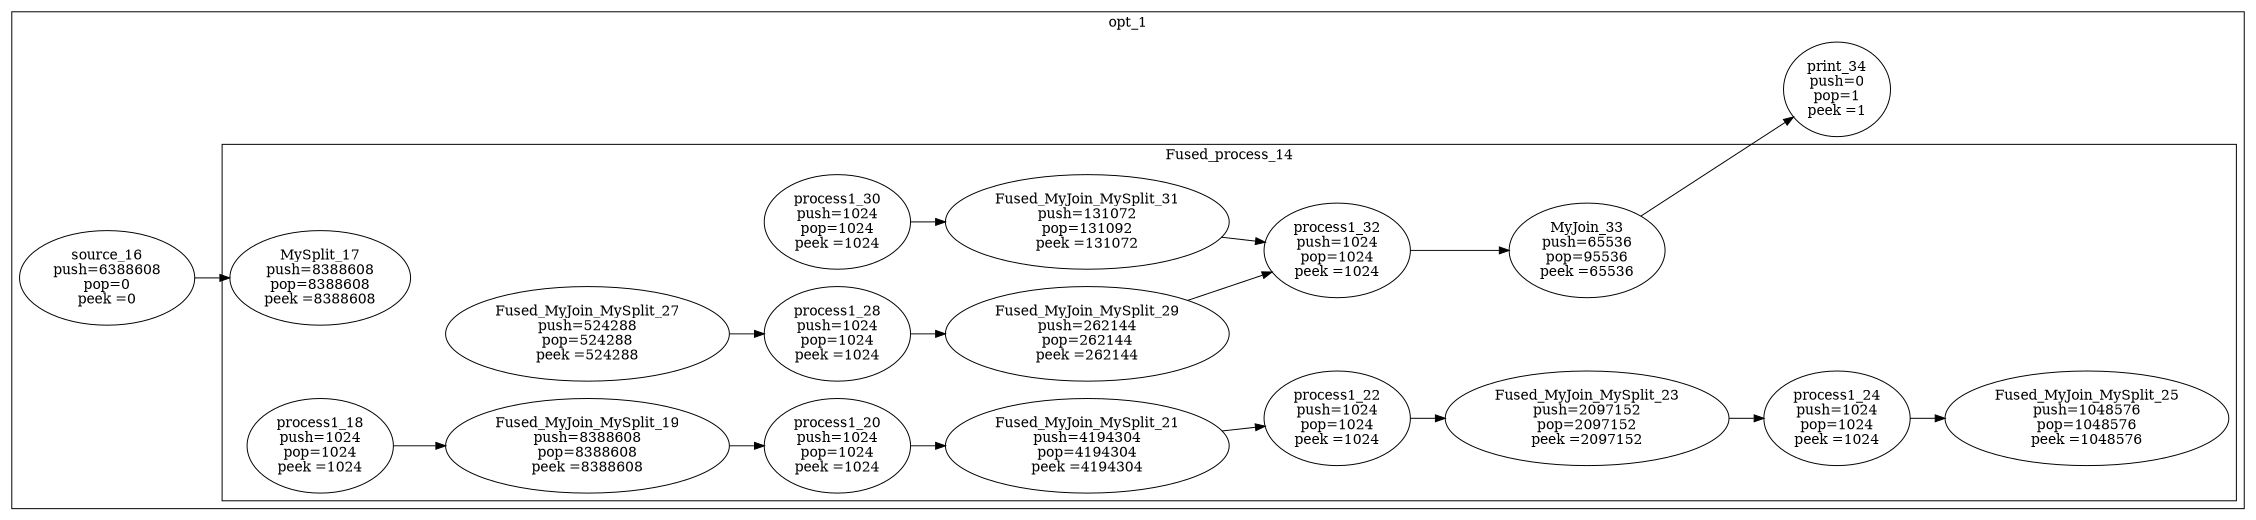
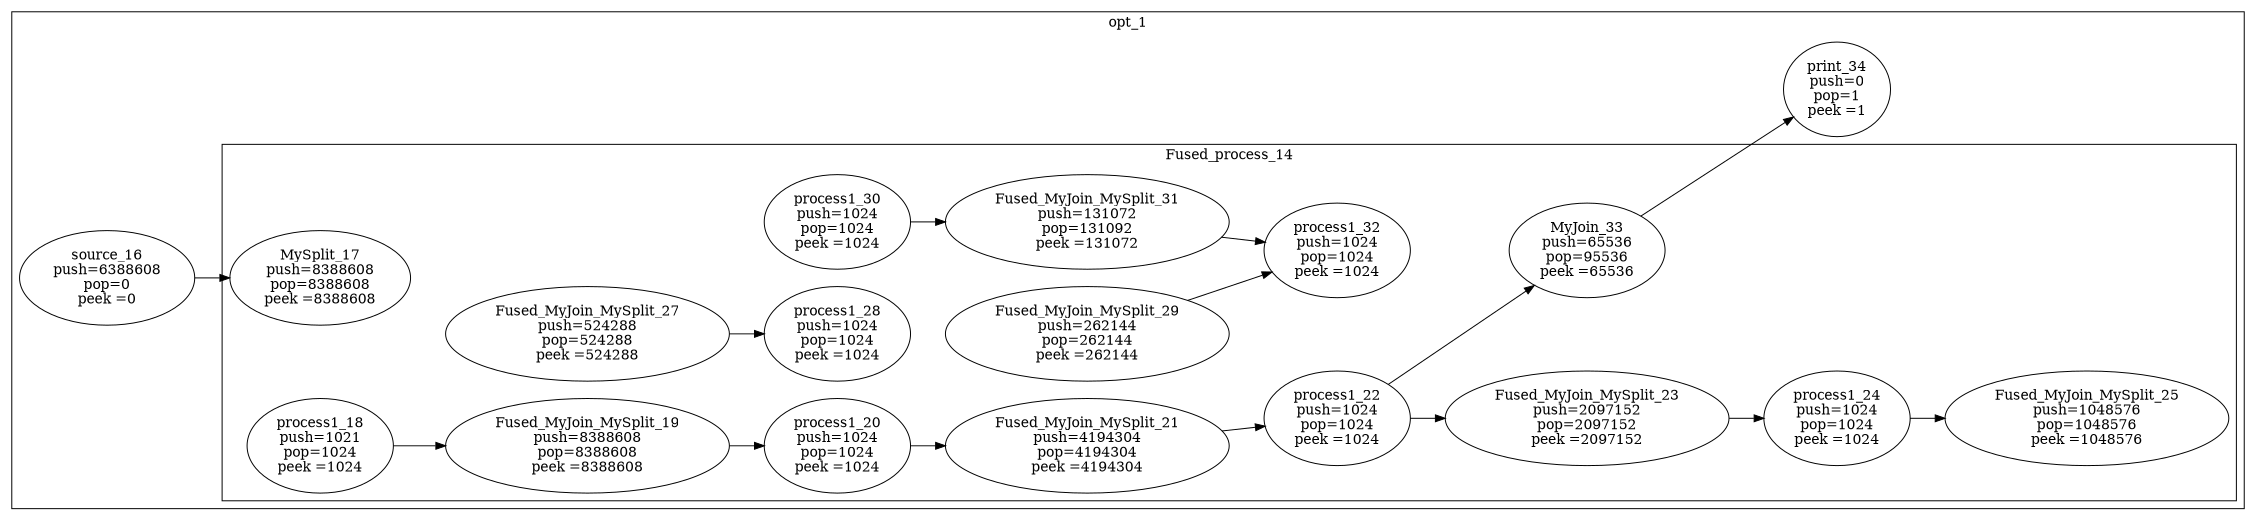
(1455, 250) -> (1457, 338)
(923, 334) -> none
(320, 446) -> (320, 446)
